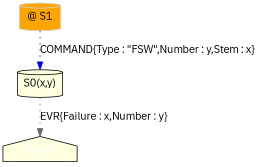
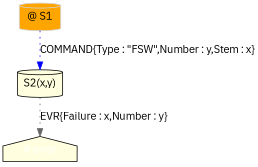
(40, 84) -> (40, 84)
